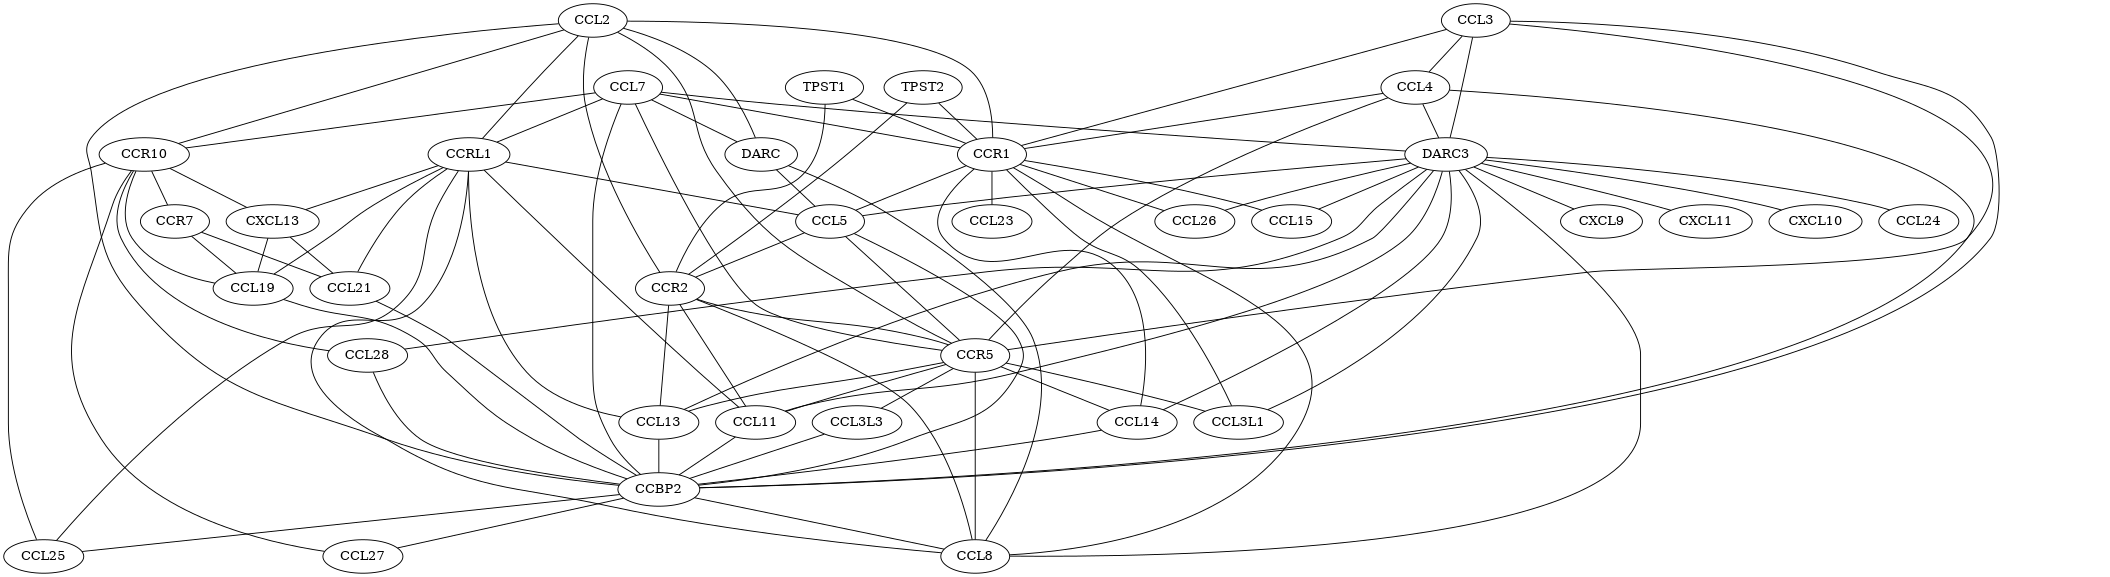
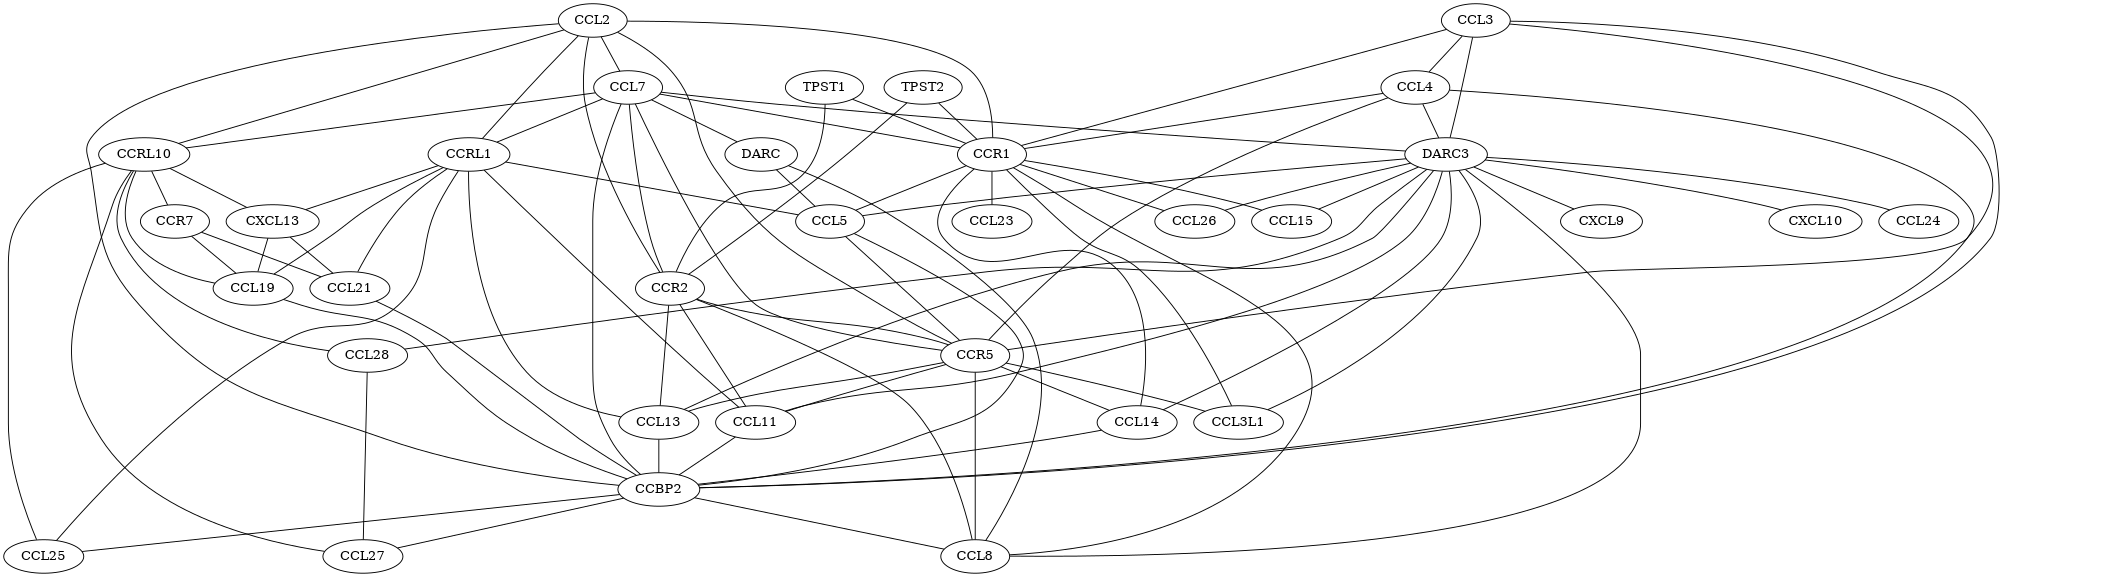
(705, 65) -> (610, 54)
(144, 154) -> (144, 154)
(1706, 221) -> none
(750, 255) -> (641, 194)
(857, 422) -> none
(450, 452) -> (365, 456)
(466, 477) -> none
